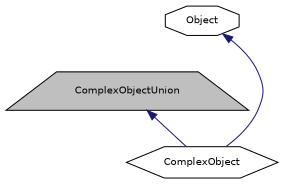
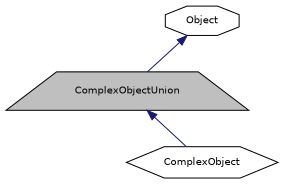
(263, 94) -> (163, 57)
